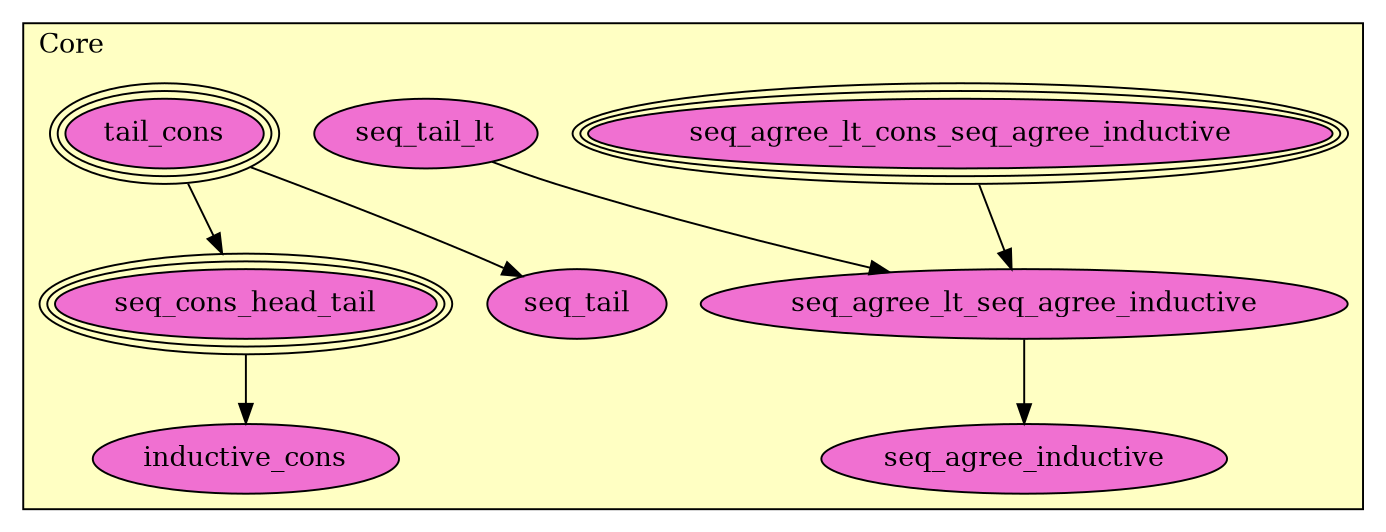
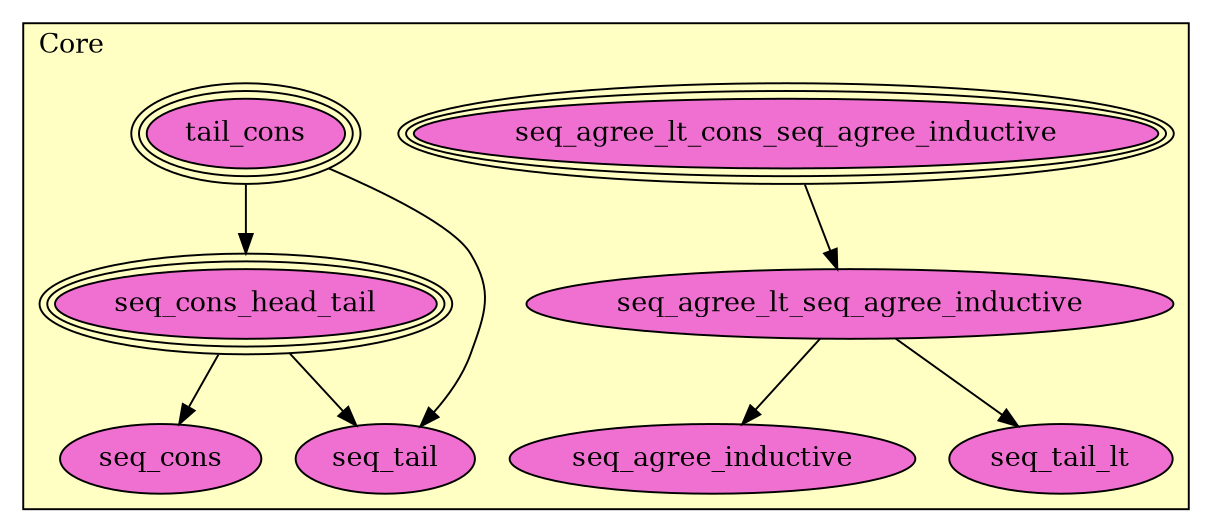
(680, 220) -> (949, 377)
none -> (317, 382)
(246, 459) -> (161, 459)
